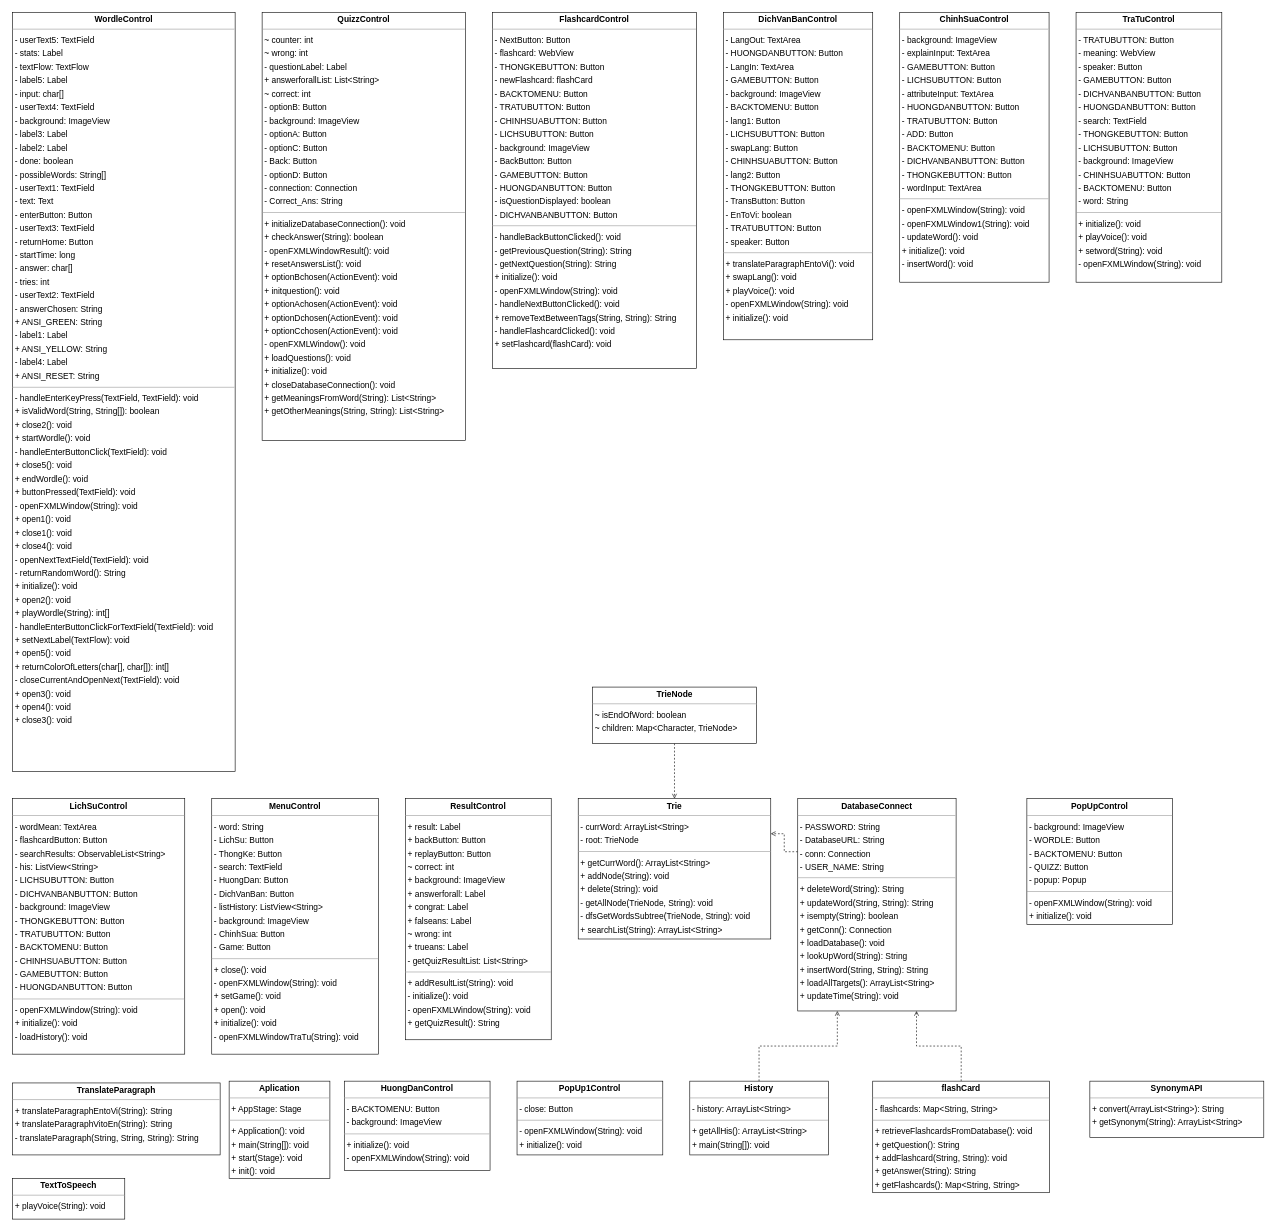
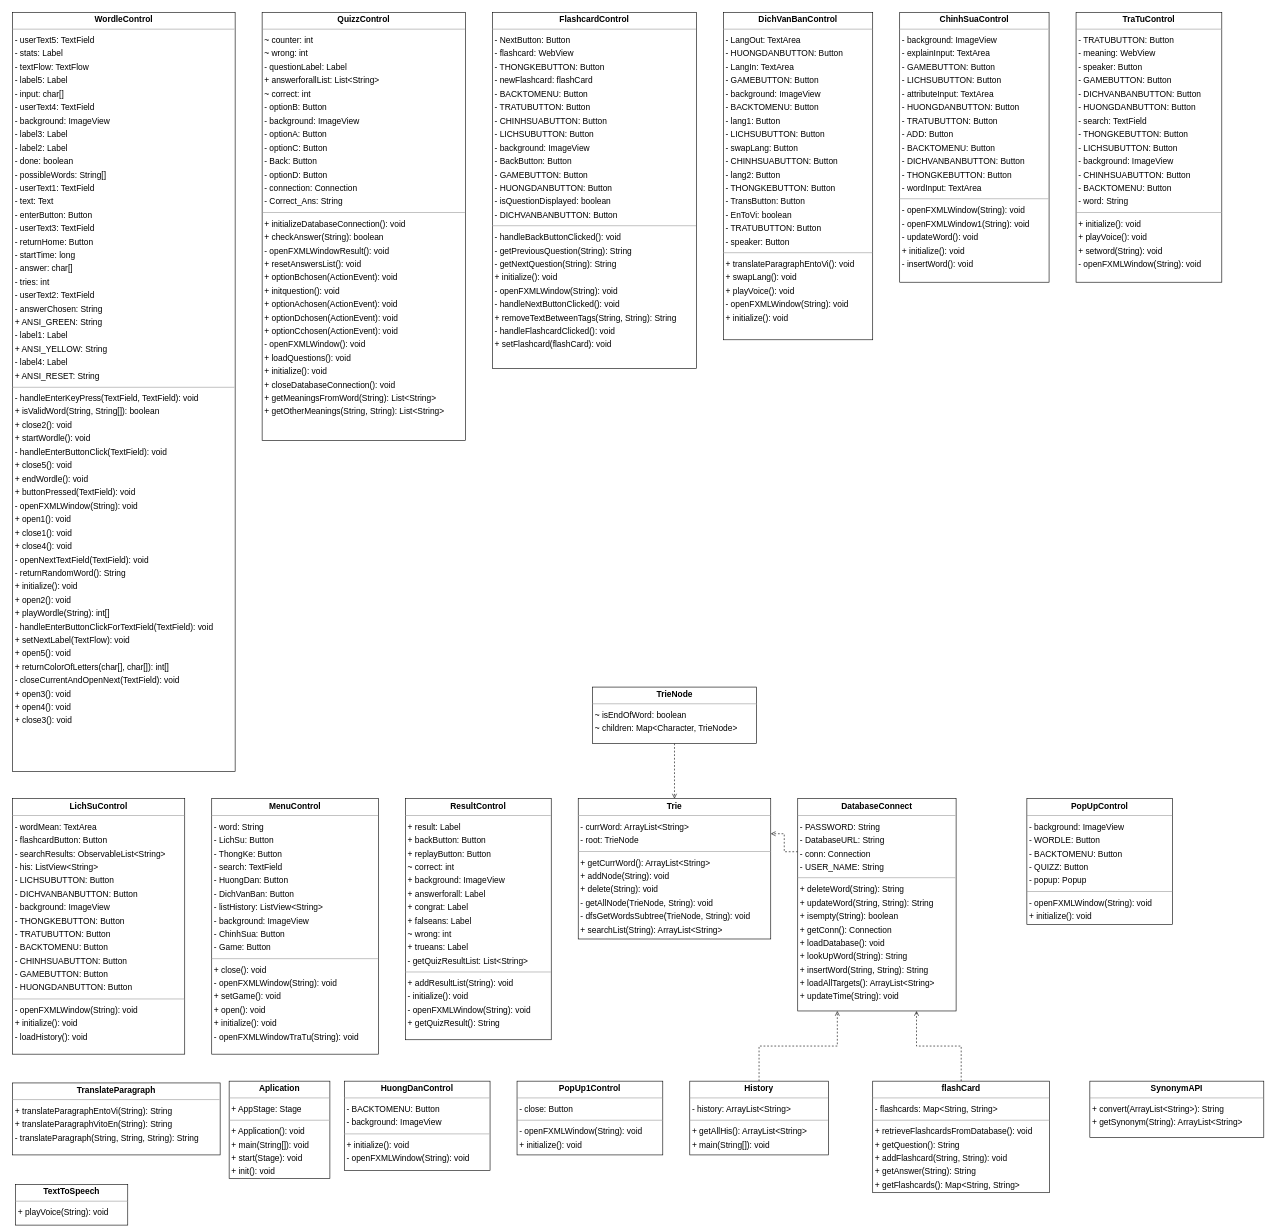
(68, 1199) -> (71, 1205)
